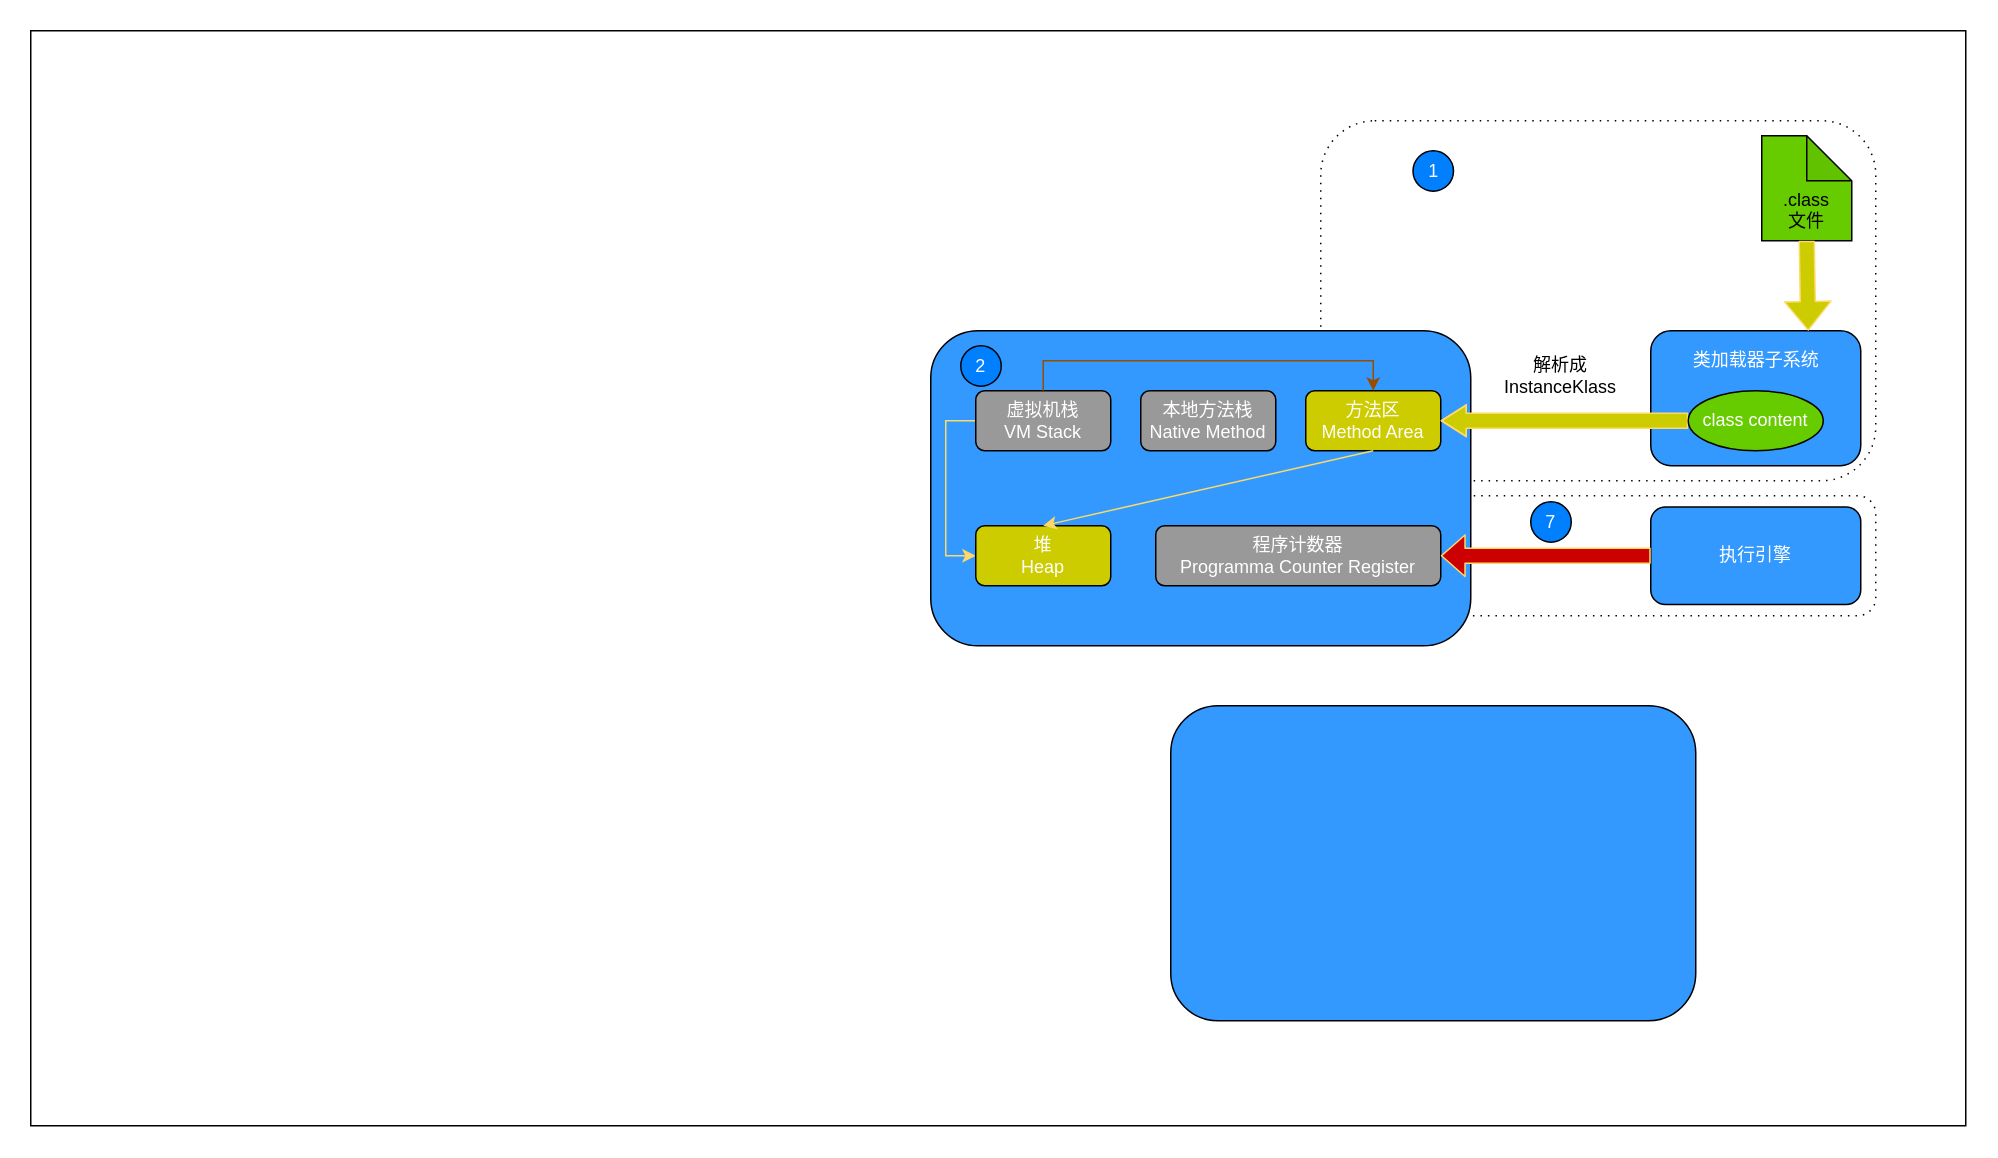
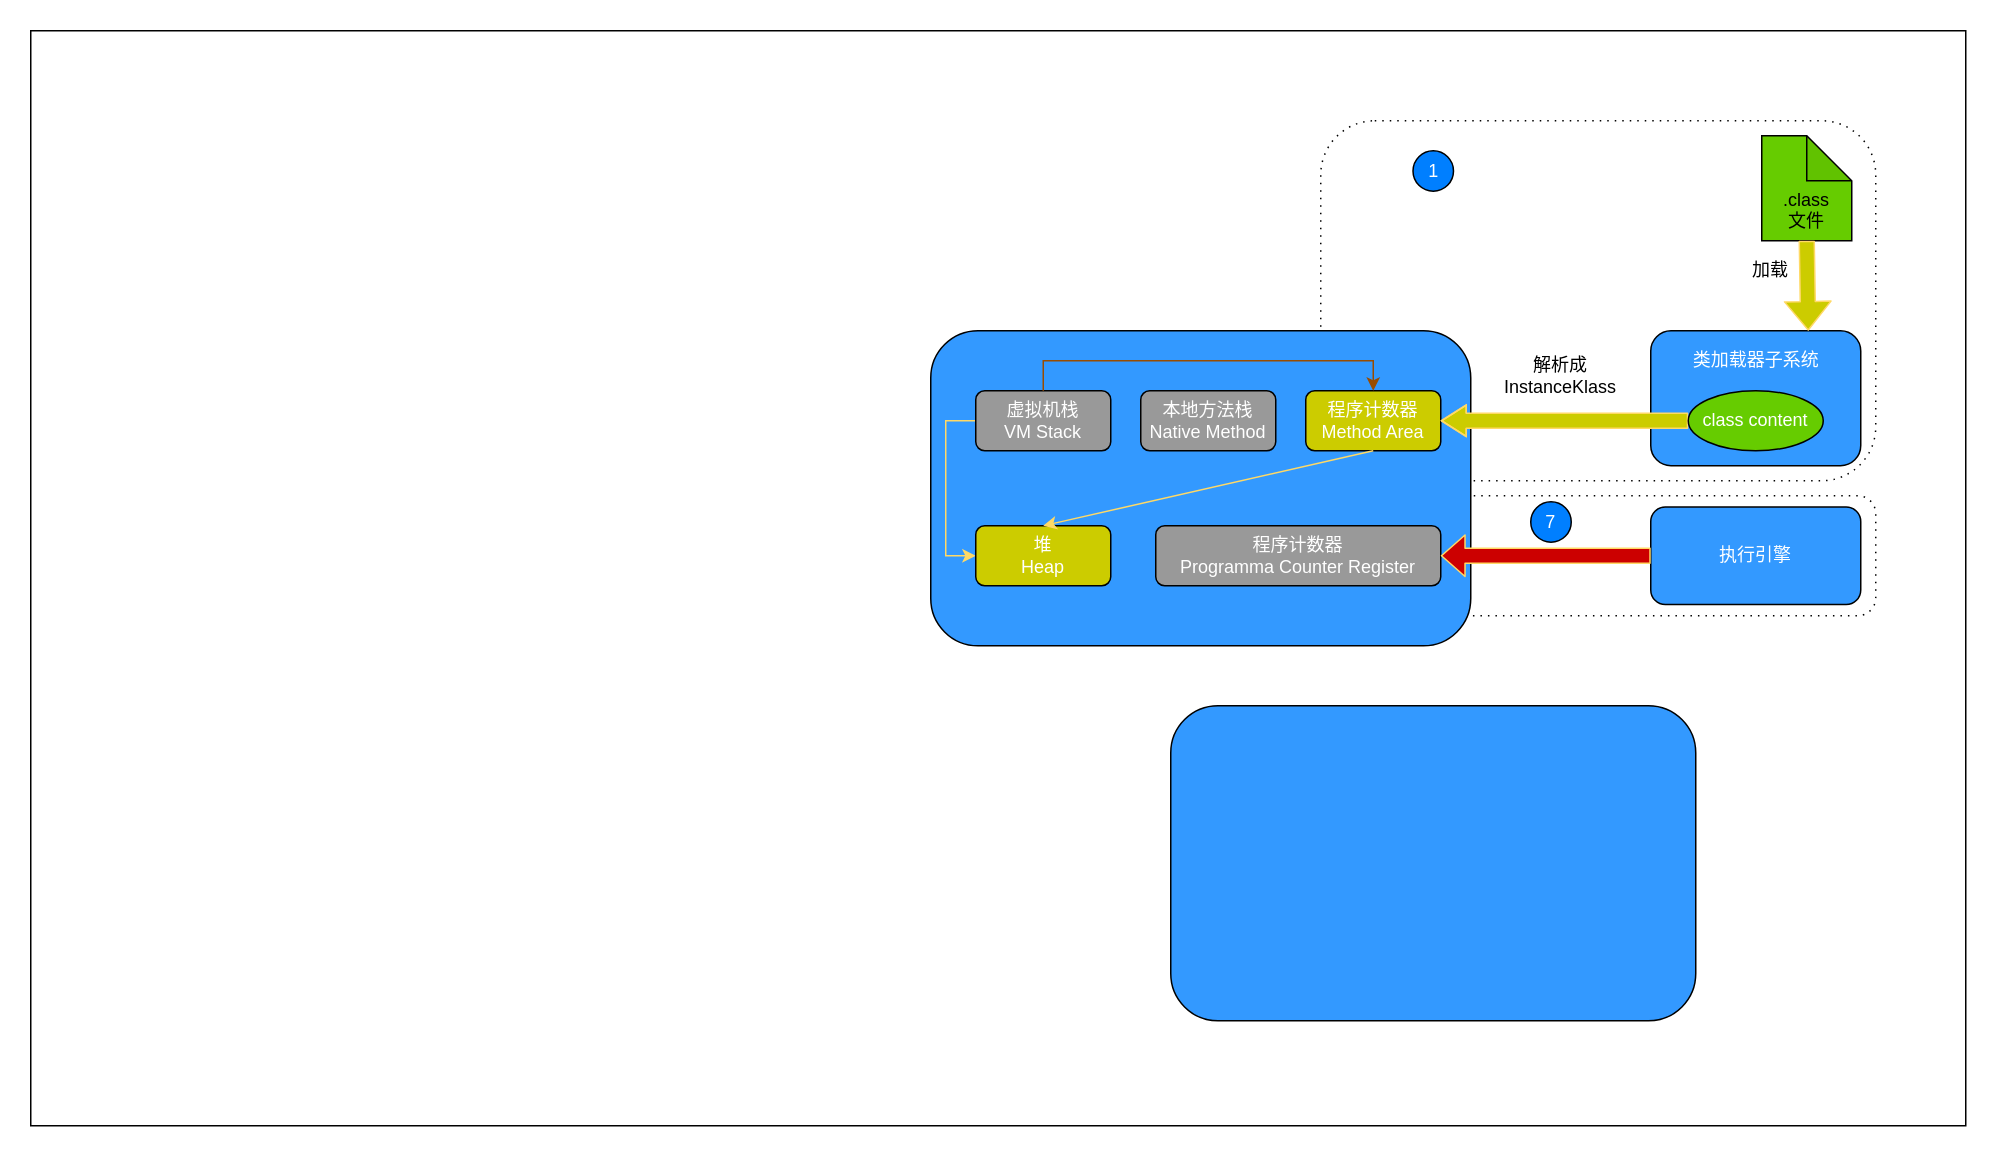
none -> (1771, 271)
(981, 366) -> none
(1373, 421) -> (1373, 421)
